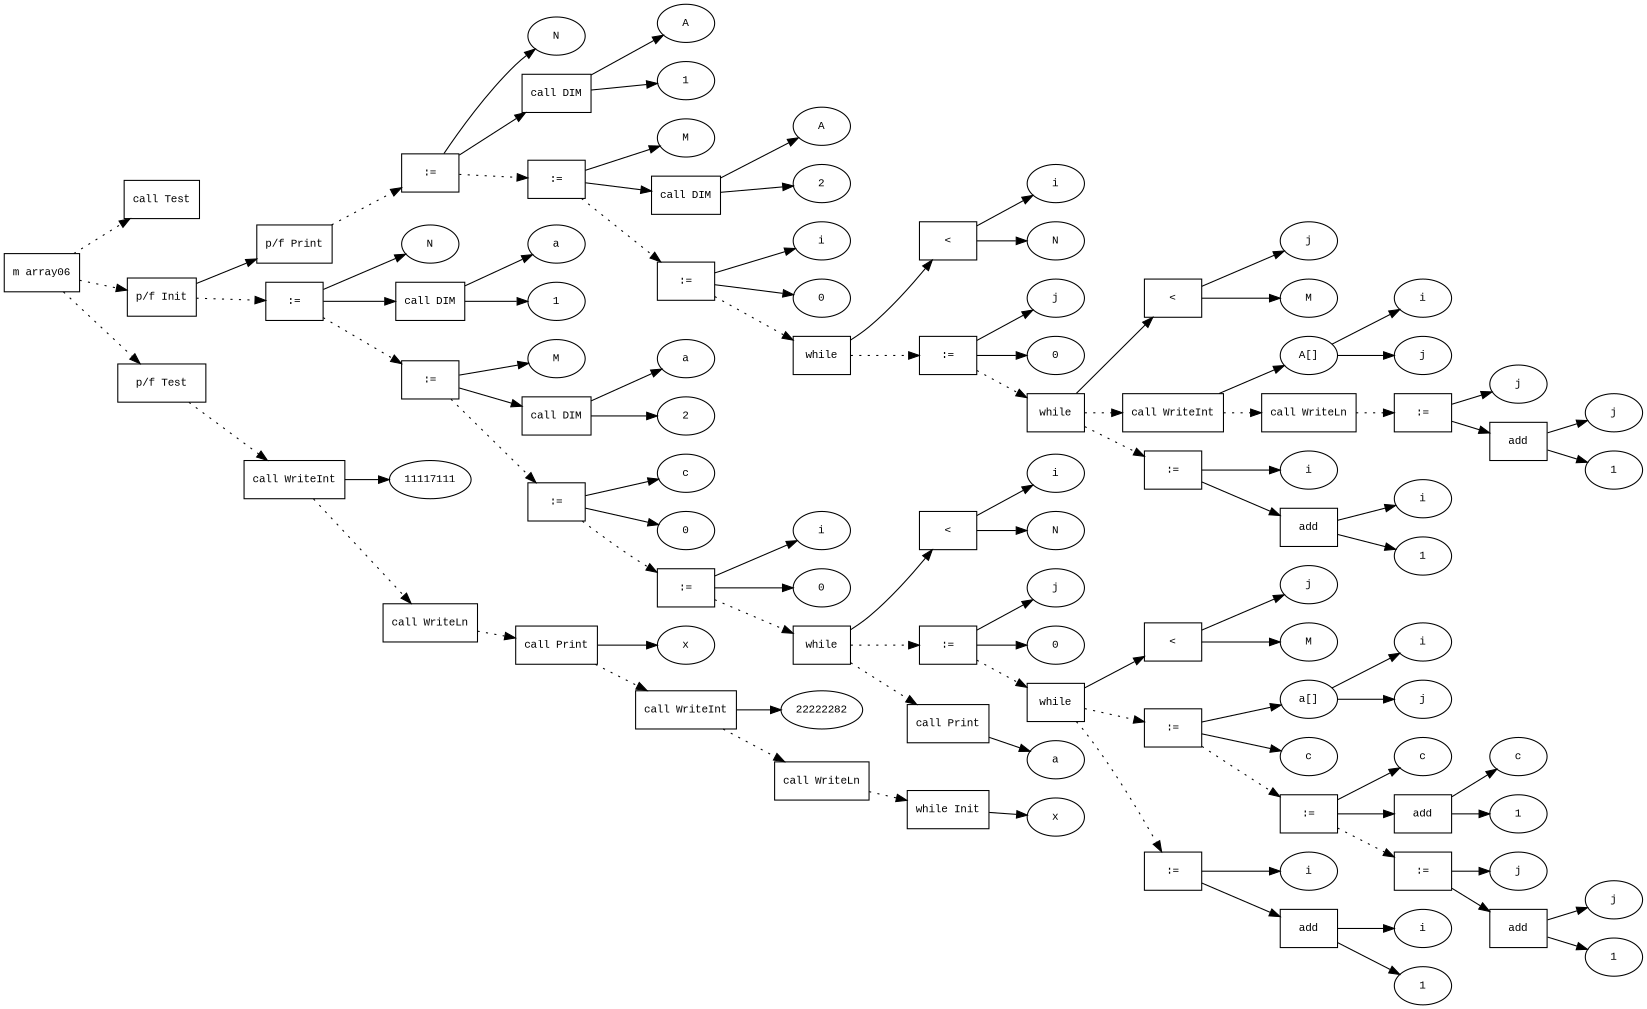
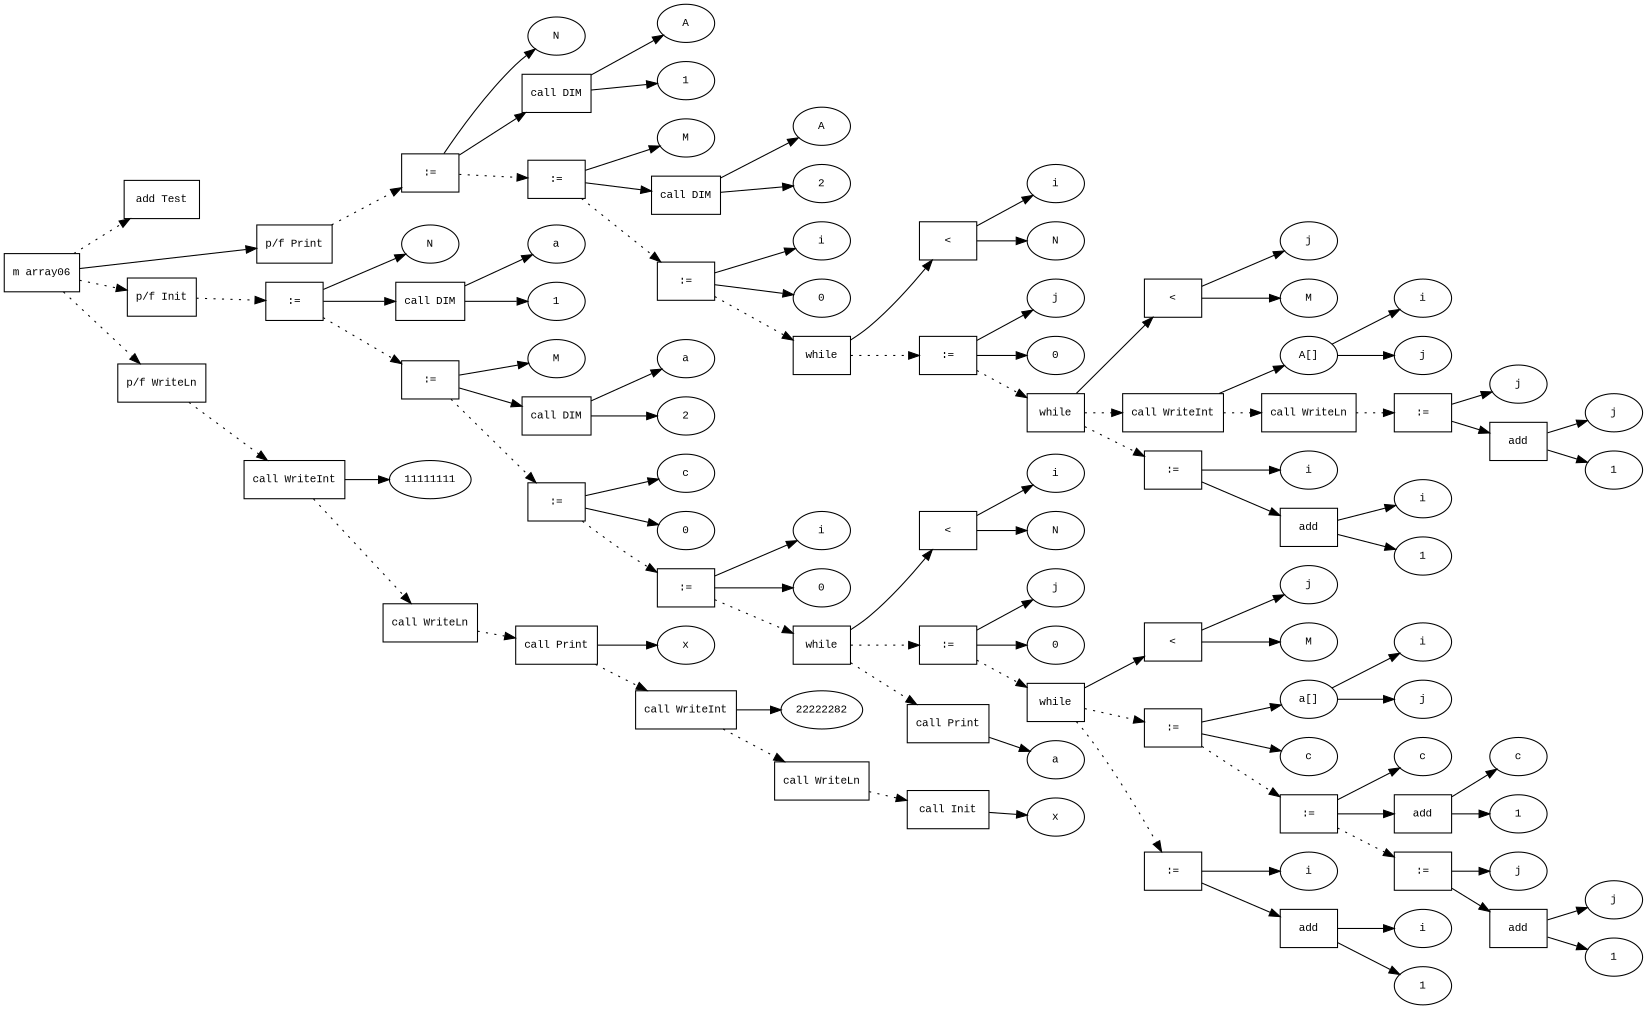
(162, 199) -> (162, 199)
(222, 273) -> (163, 259)
(162, 383) -> (162, 383)
(430, 480) -> (430, 480)
(948, 810) -> (948, 810)
